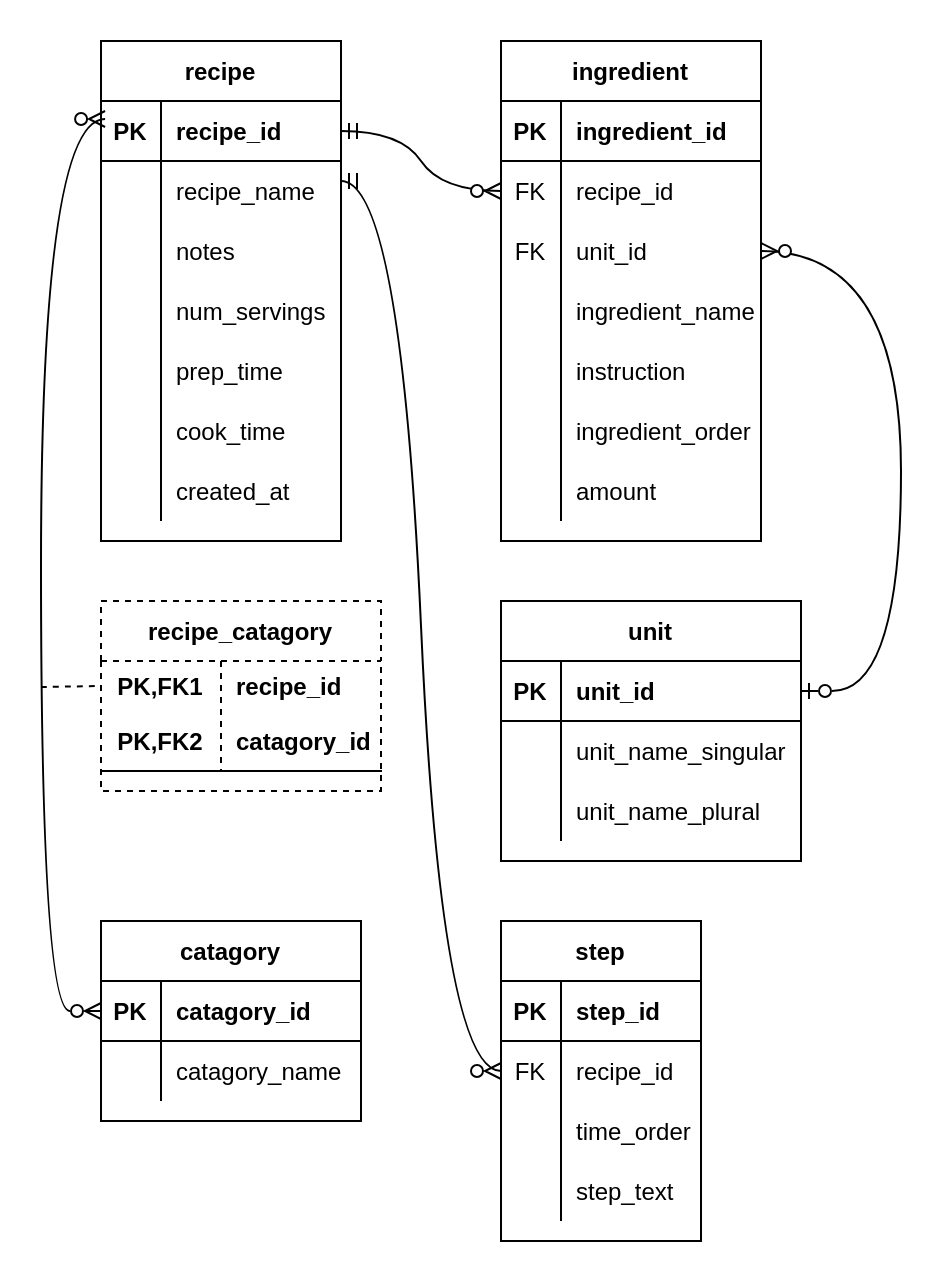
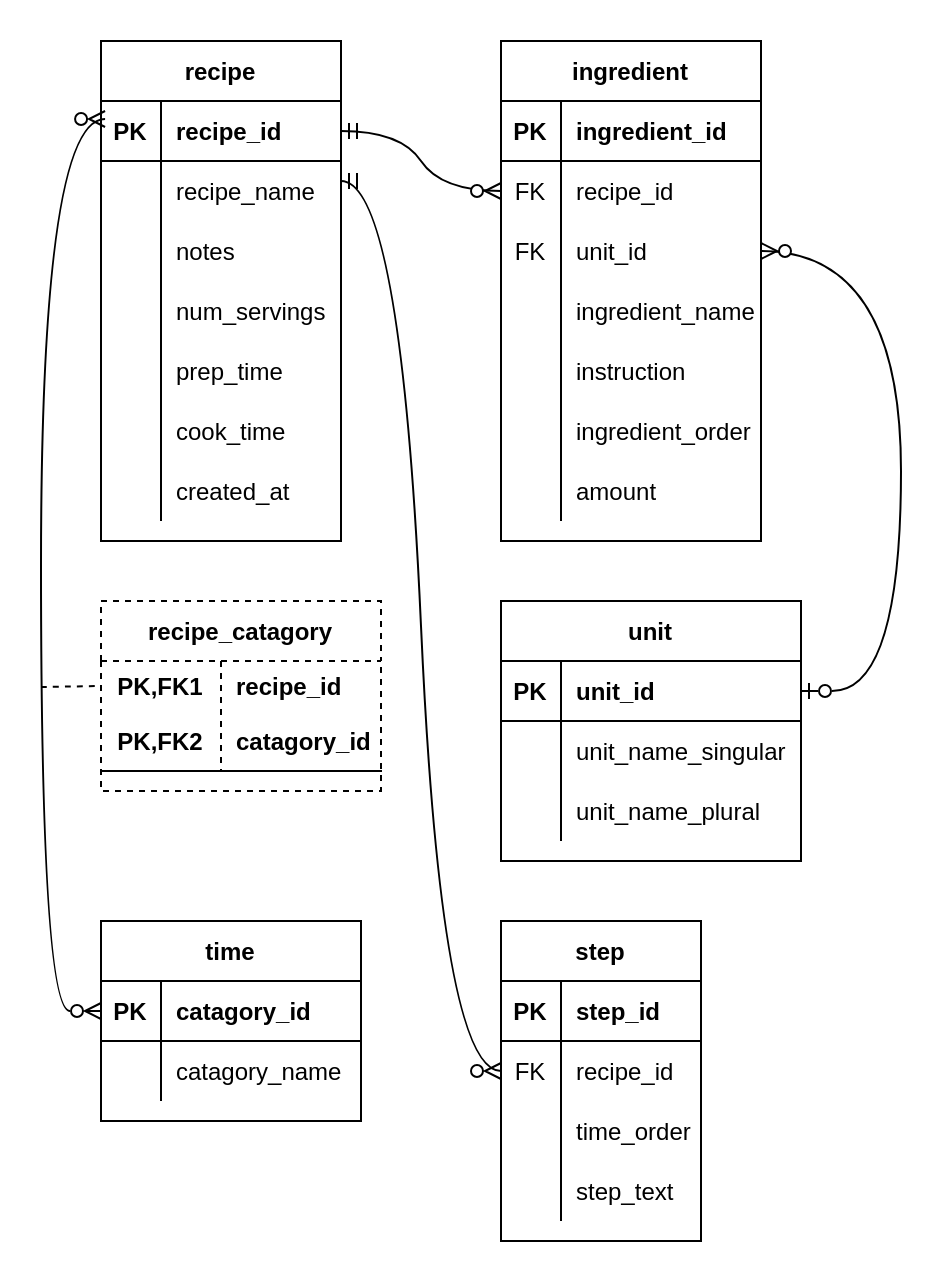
(230, 952) -> (230, 952)
